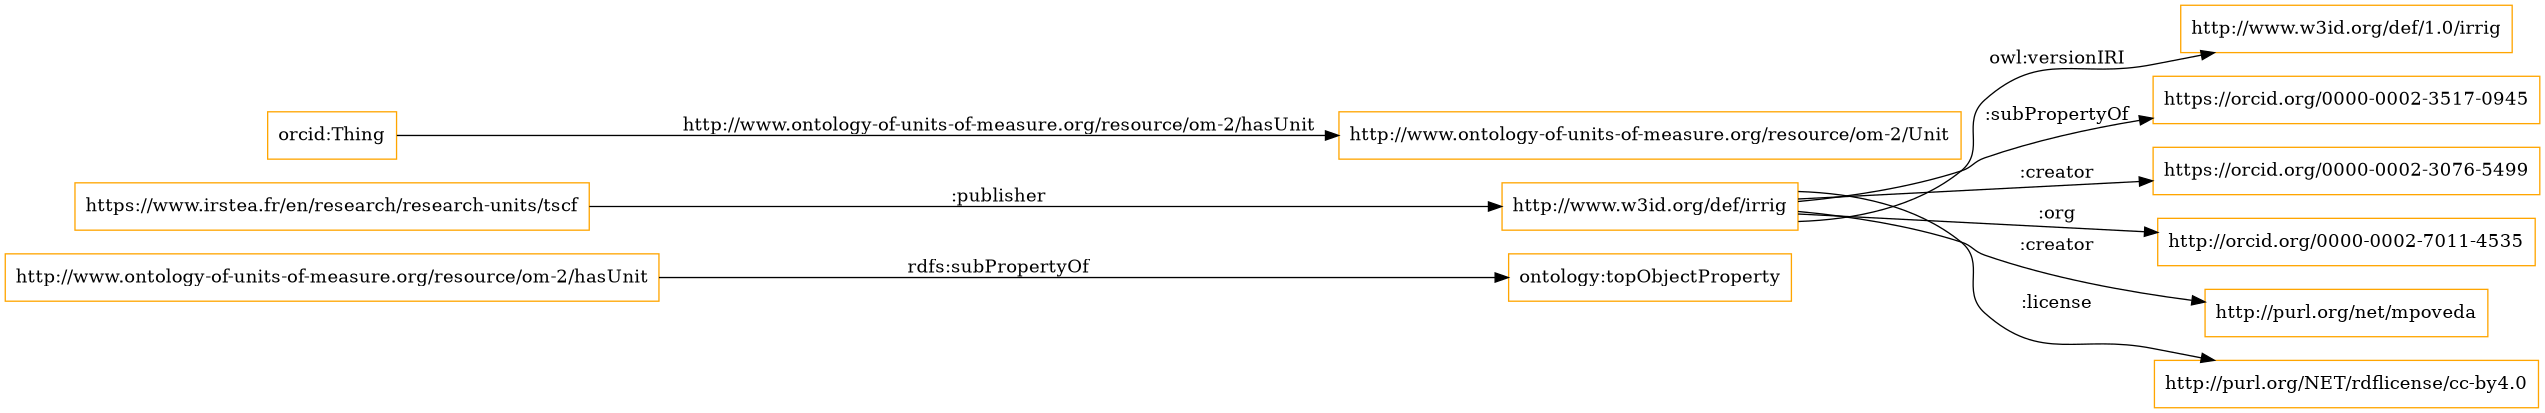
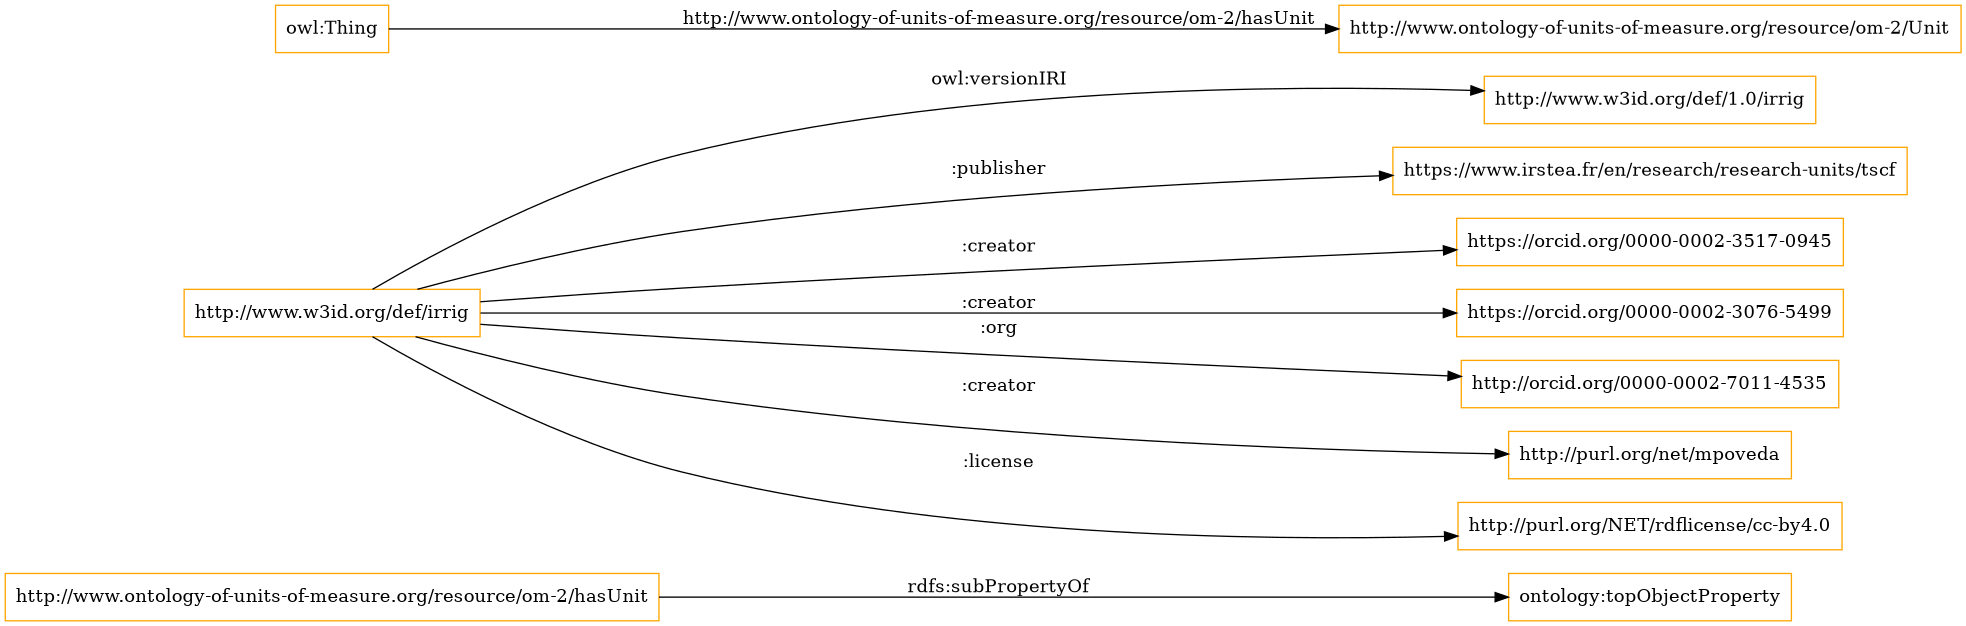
(2057, 115) -> (999, 247)
(332, 135) -> (332, 29)
(1039, 206) -> (895, 206)
